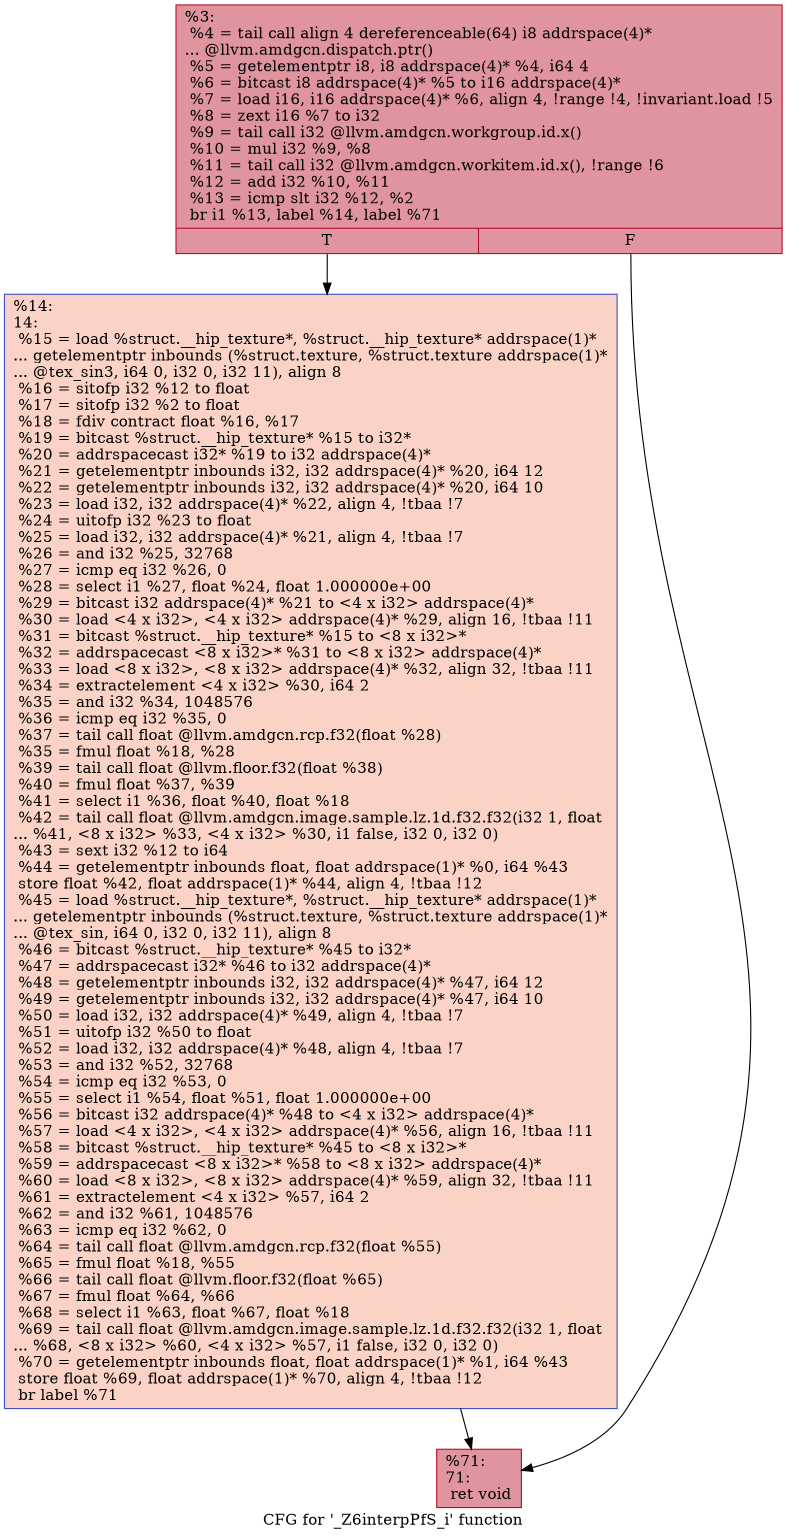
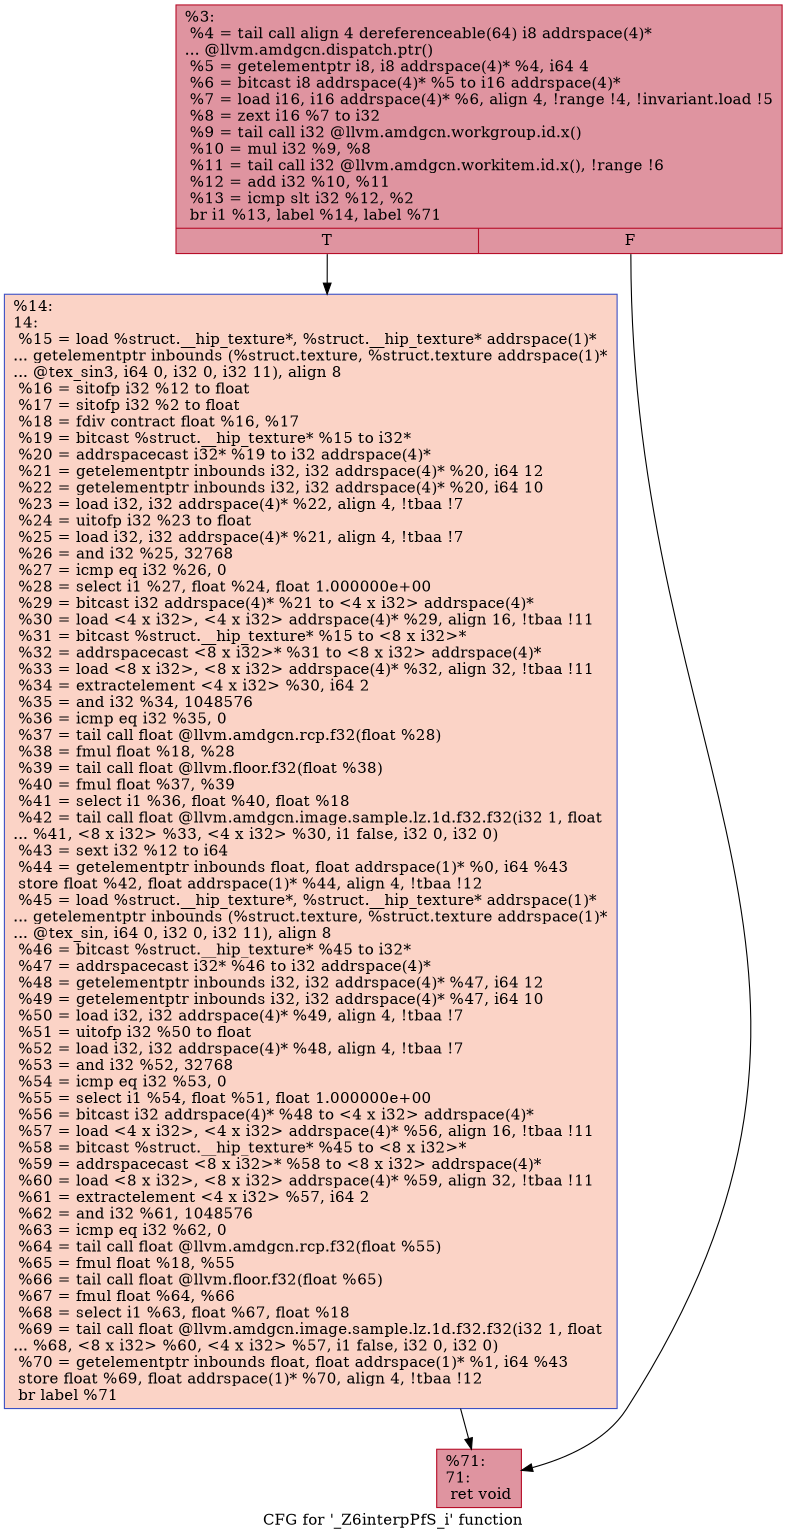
(124, 752) -> (124, 752)
